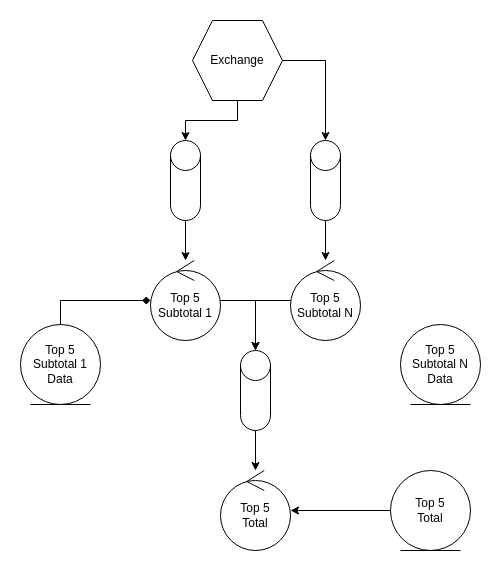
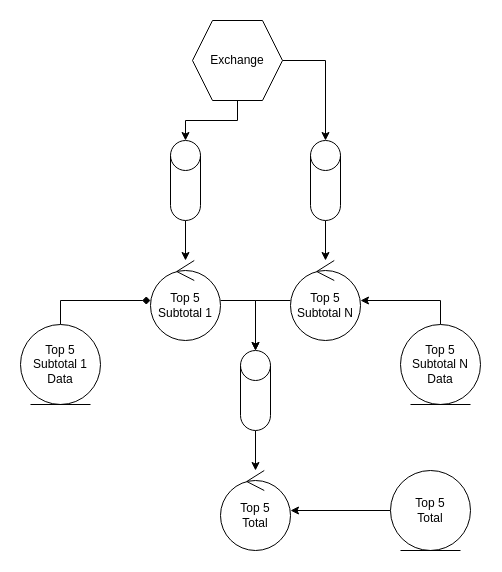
none -> (416, 301)
